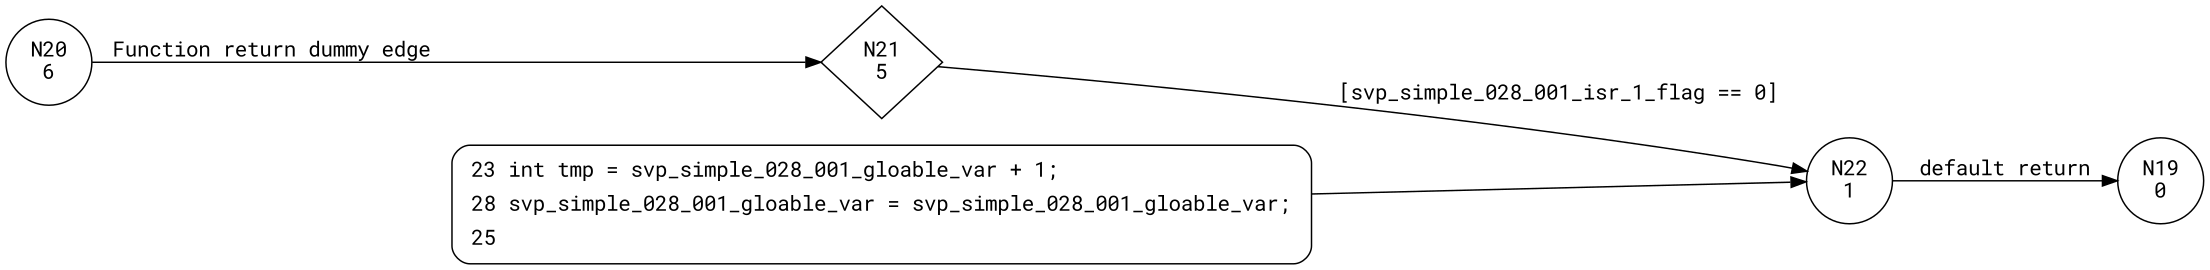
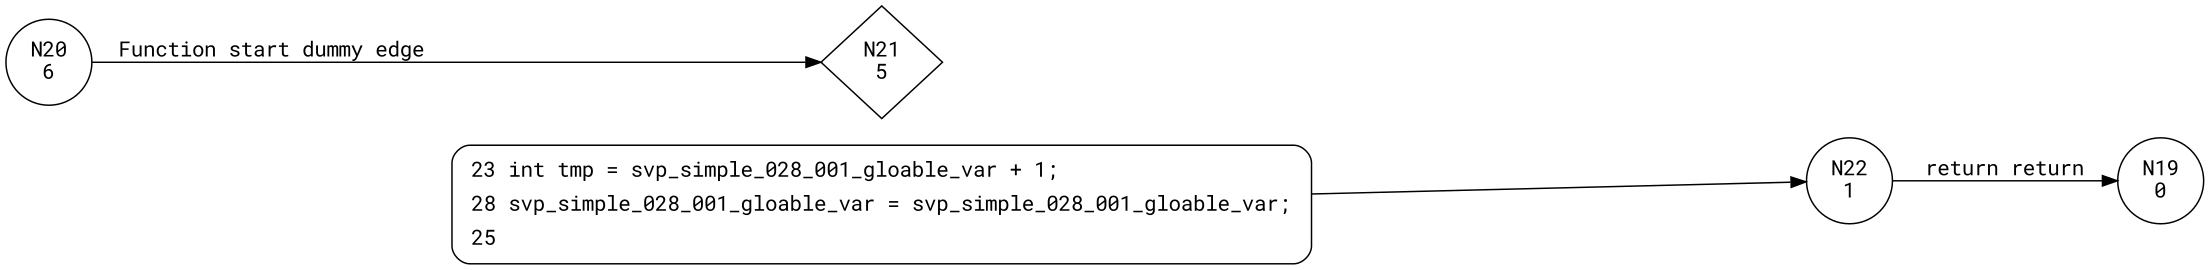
(272, 51) -> (272, 51)
(1366, 109) -> none
(2005, 170) -> (2005, 170)
